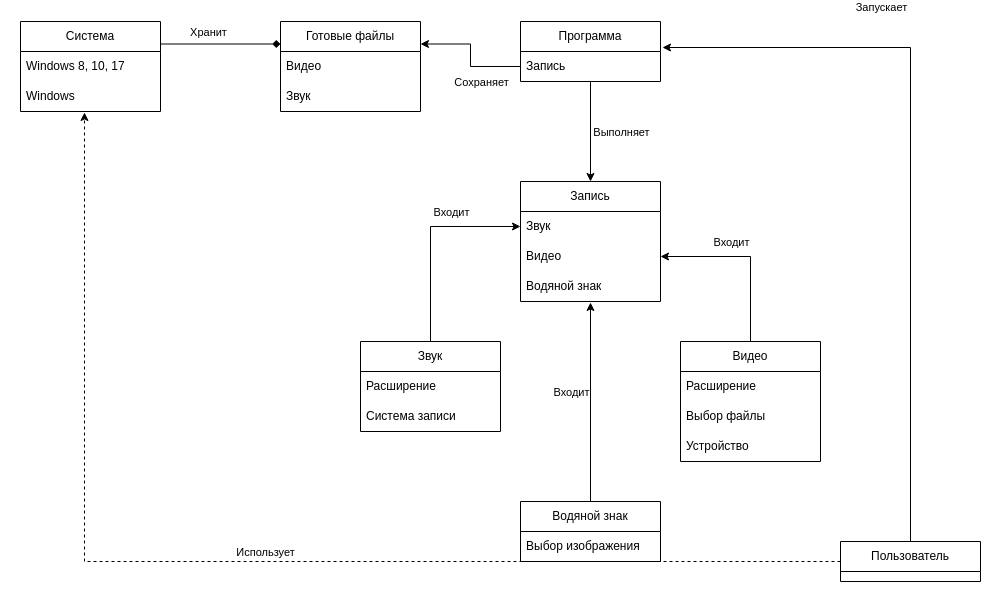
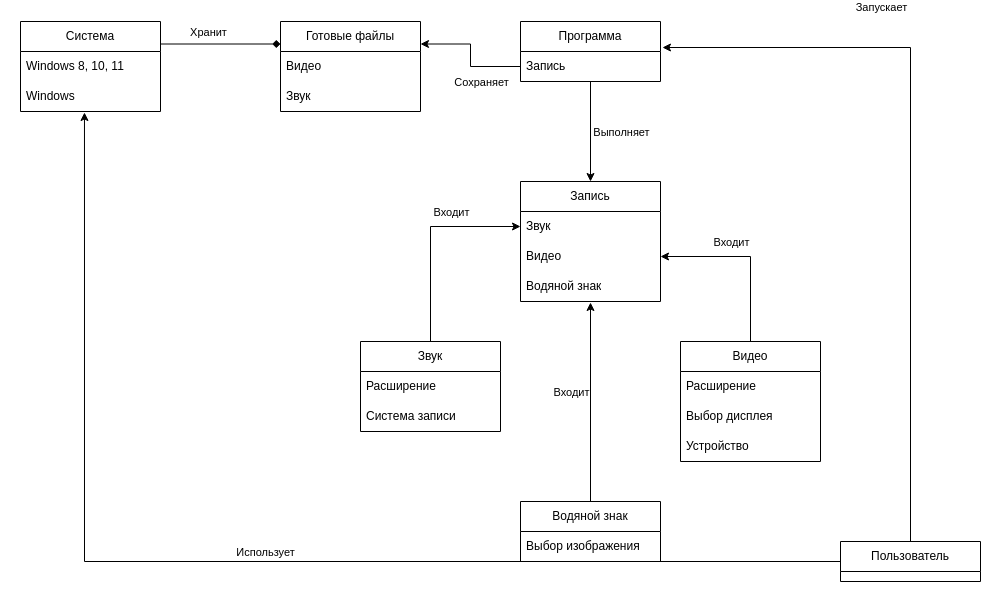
(74, 67) -> (74, 67)
(722, 417) -> (729, 417)
(84, 557) -> (84, 557)
